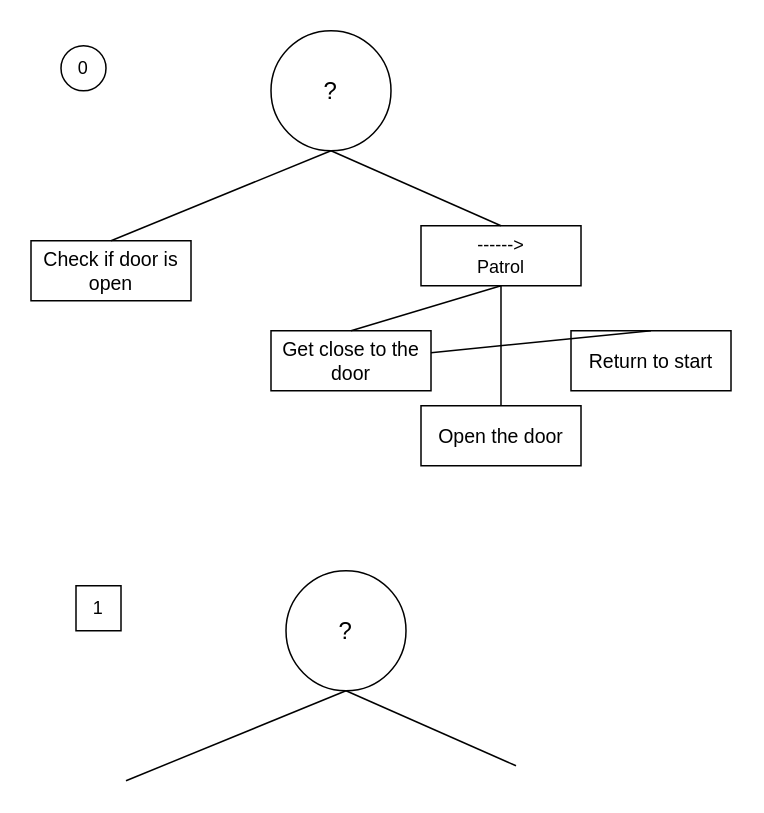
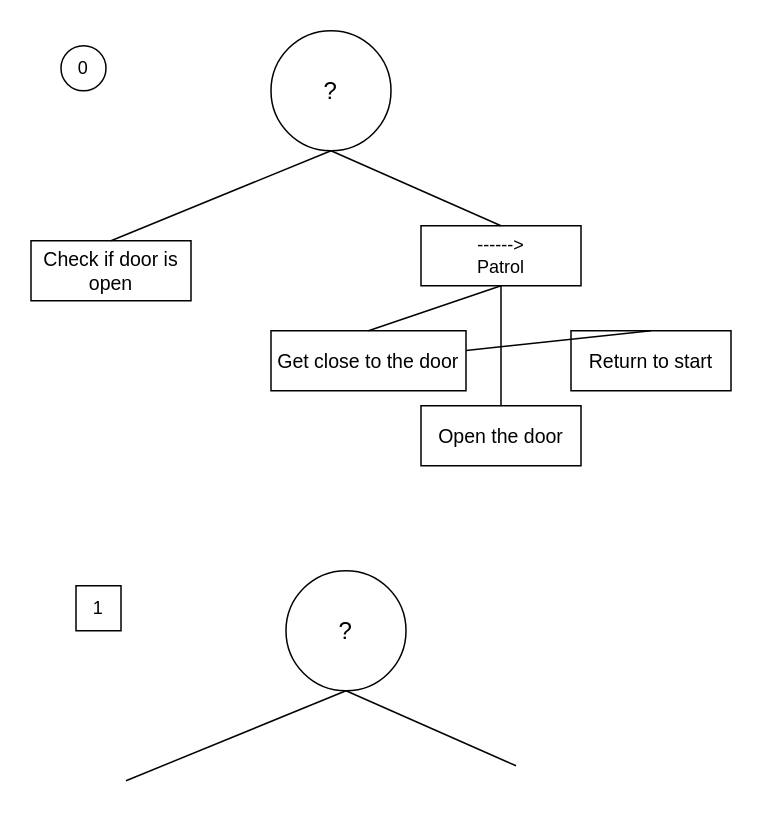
(351, 361) -> (368, 361)
